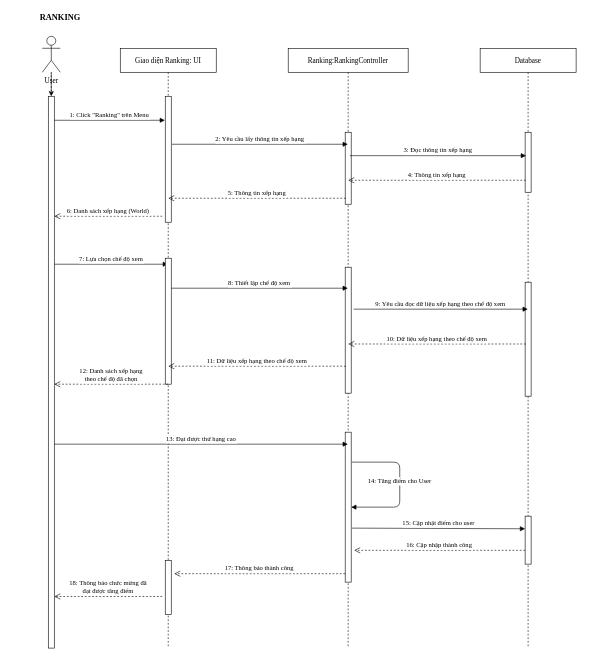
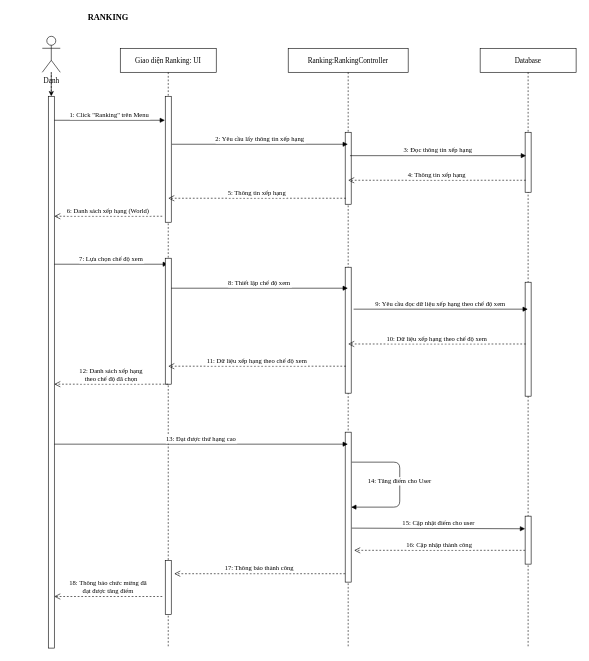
(60, 18) -> (108, 18)
(52, 81) -> (52, 81)
